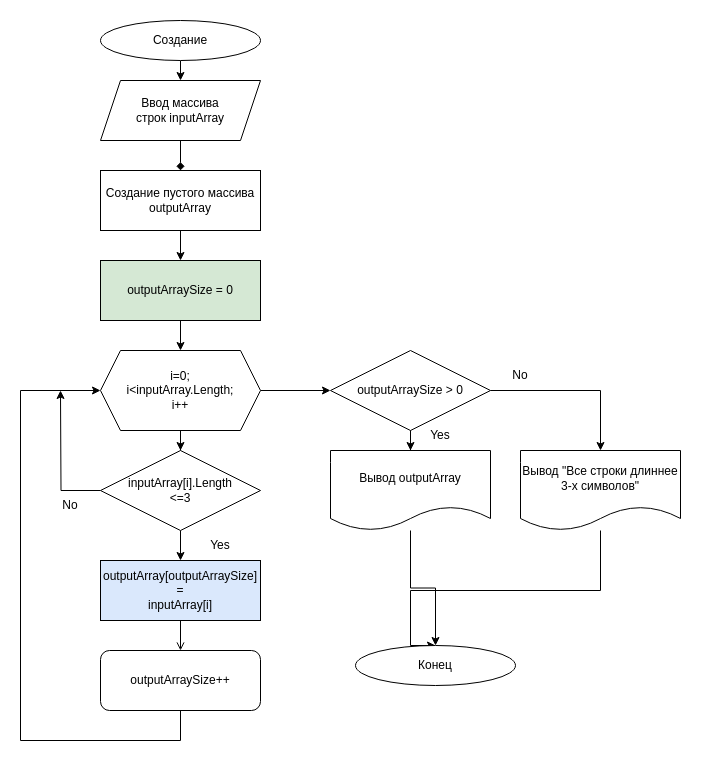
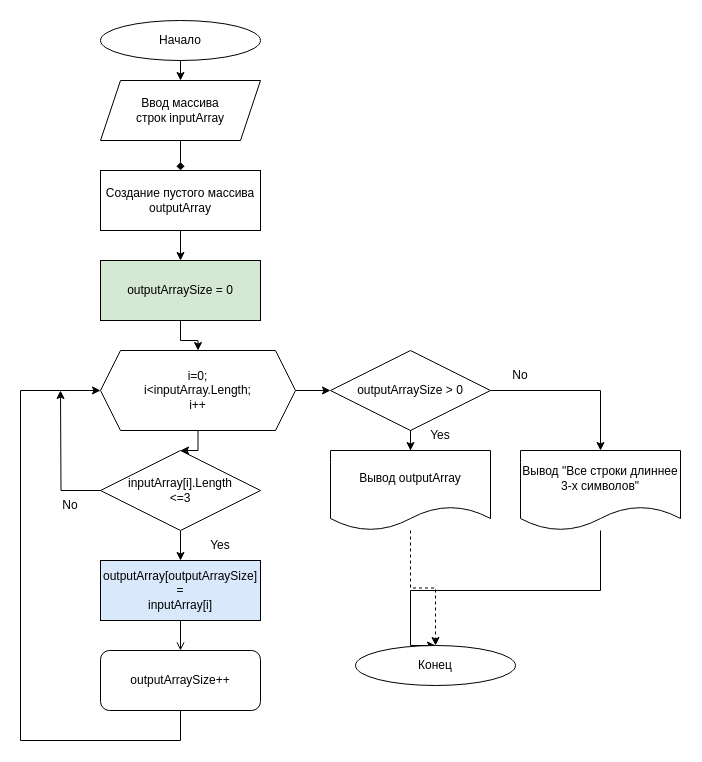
(181, 41) -> (181, 41)
(181, 391) -> (198, 391)
(421, 588) -> (421, 588)
